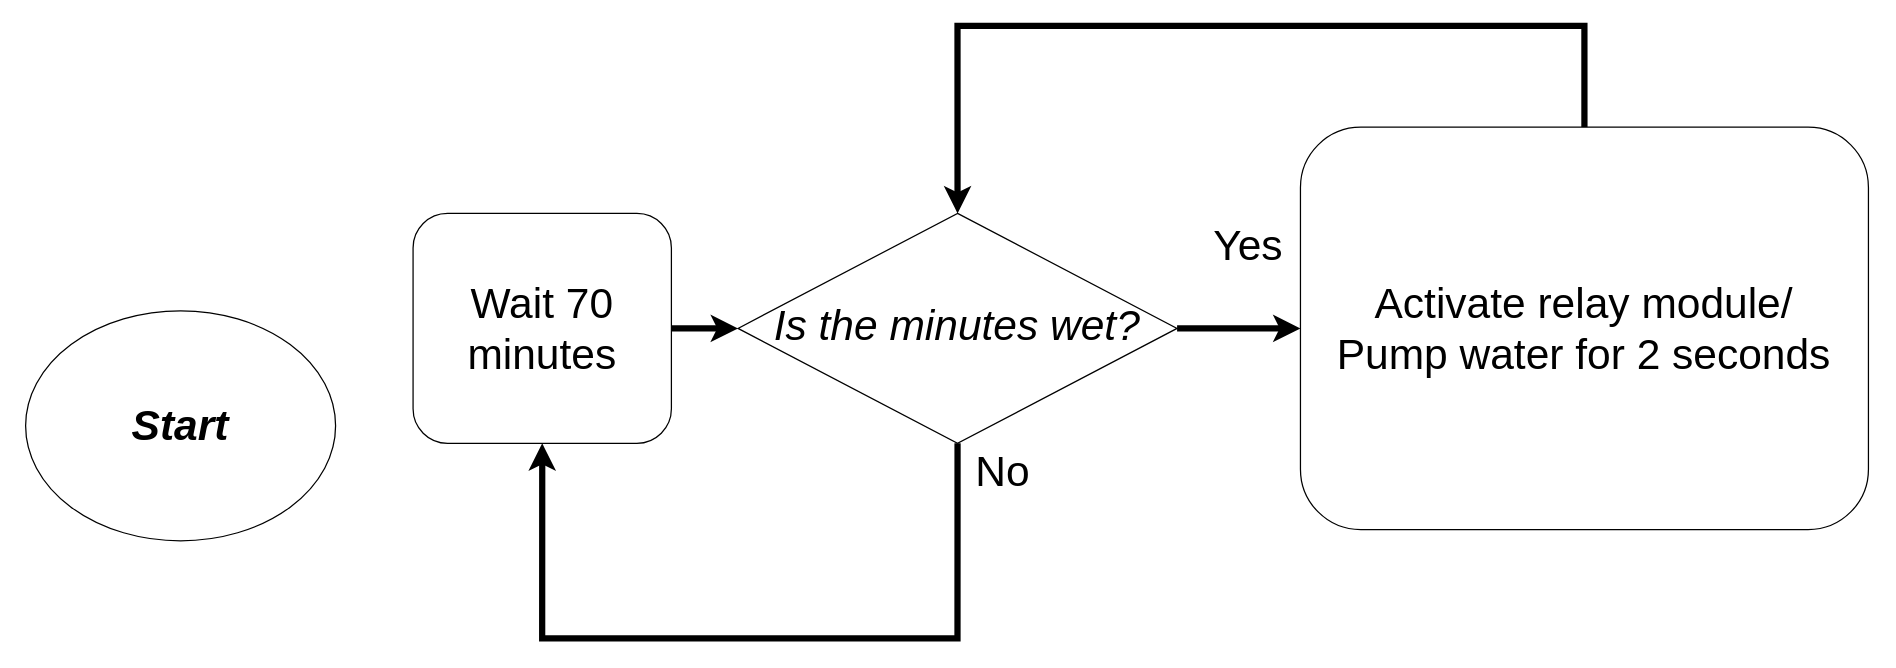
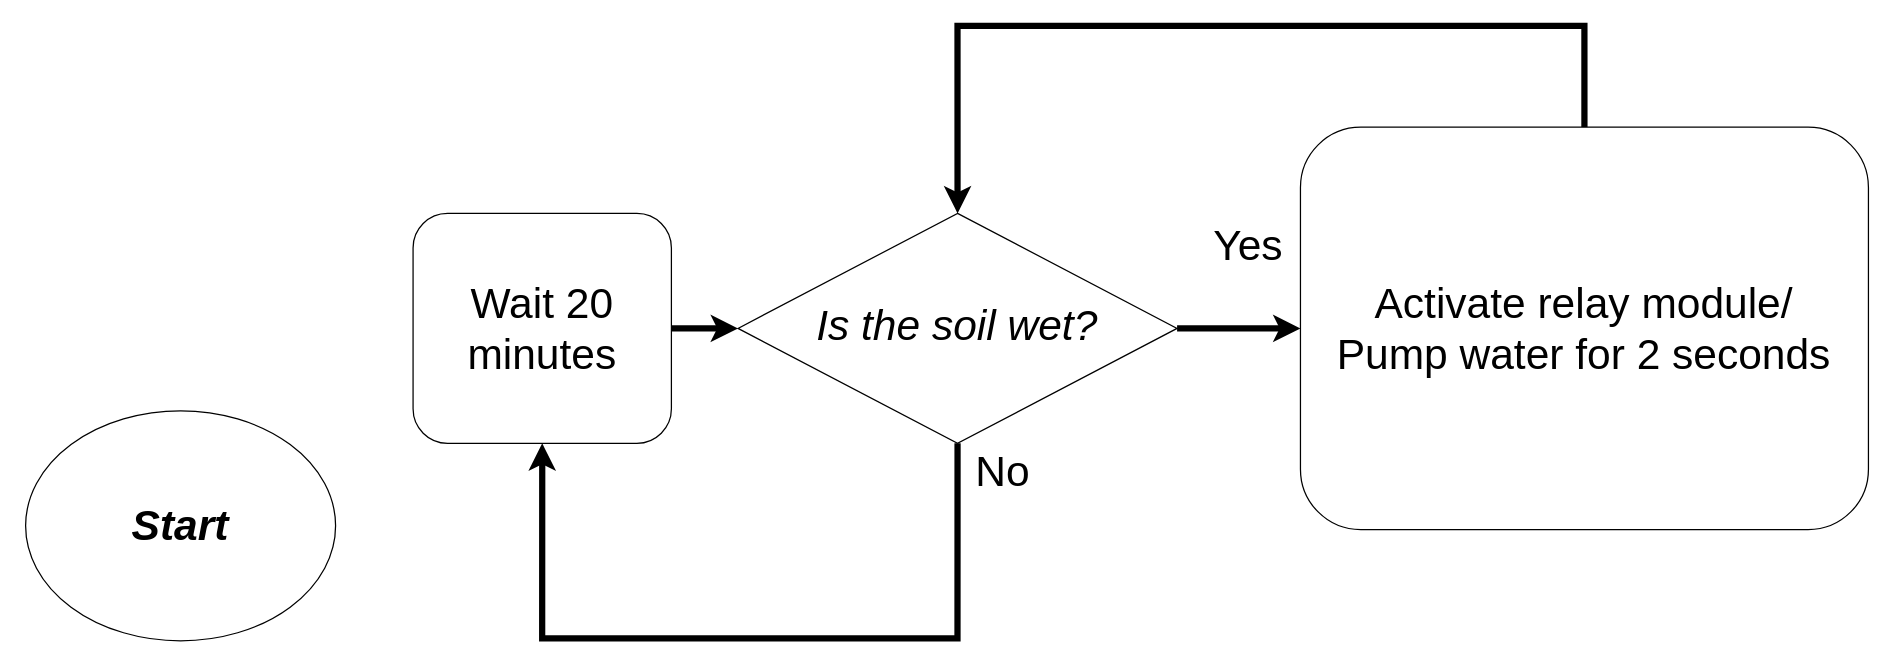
(958, 326) -> (958, 326)
(543, 328) -> (543, 328)
(181, 426) -> (181, 526)
